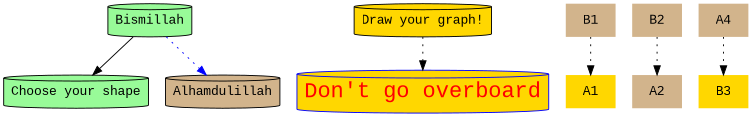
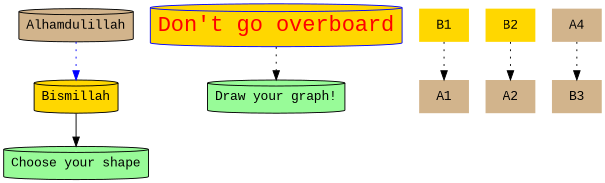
(150, 20) -> (76, 97)
(423, 20) -> (276, 97)
(591, 20) -> (444, 25)
(657, 20) -> (510, 25)
(423, 49) -> (276, 59)
(183, 53) -> (76, 56)
(591, 92) -> (444, 97)
(723, 92) -> (577, 97)
